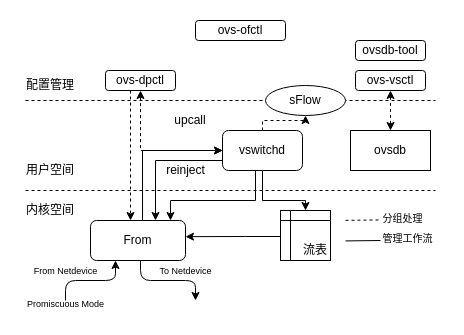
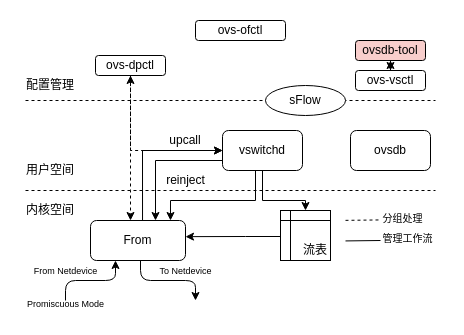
(391, 51) -> (391, 51)
(141, 81) -> (131, 66)
(391, 110) -> (391, 65)
(191, 121) -> (186, 141)
(280, 121) -> none
(391, 151) -> (391, 151)
(186, 171) -> (186, 181)
